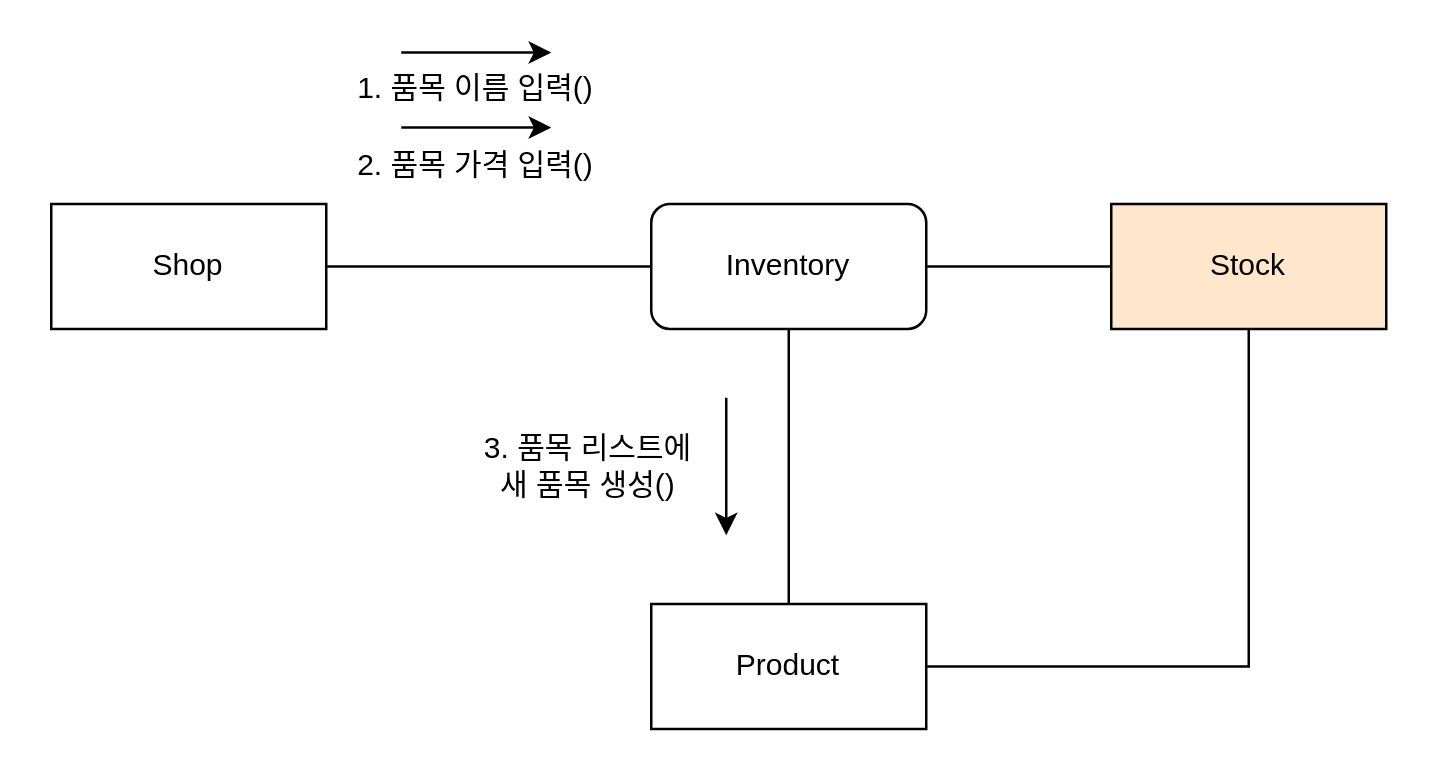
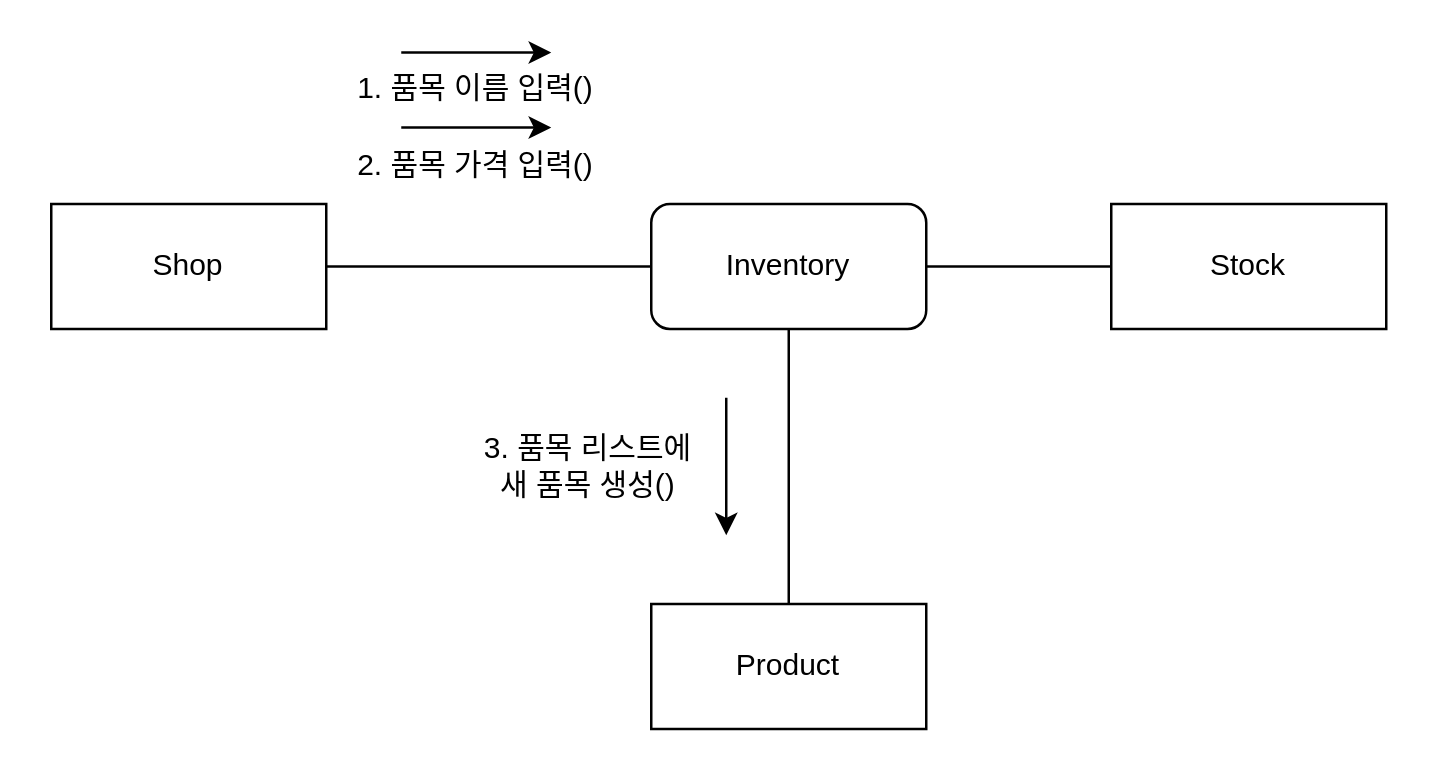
(1249, 266) -> (1249, 266)
(1249, 659) -> none
